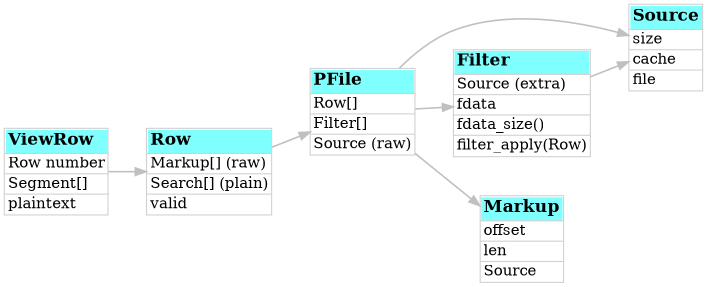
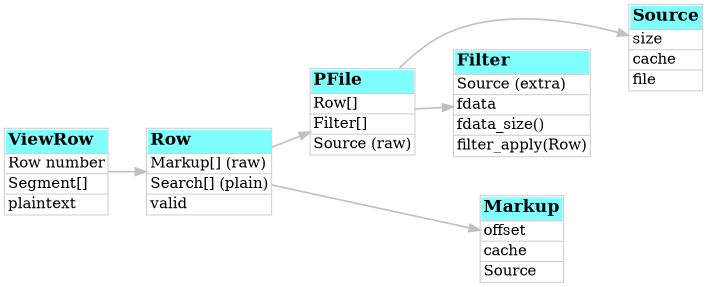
(604, 71) -> none
(443, 176) -> (371, 206)
(495, 251) -> (505, 251)
